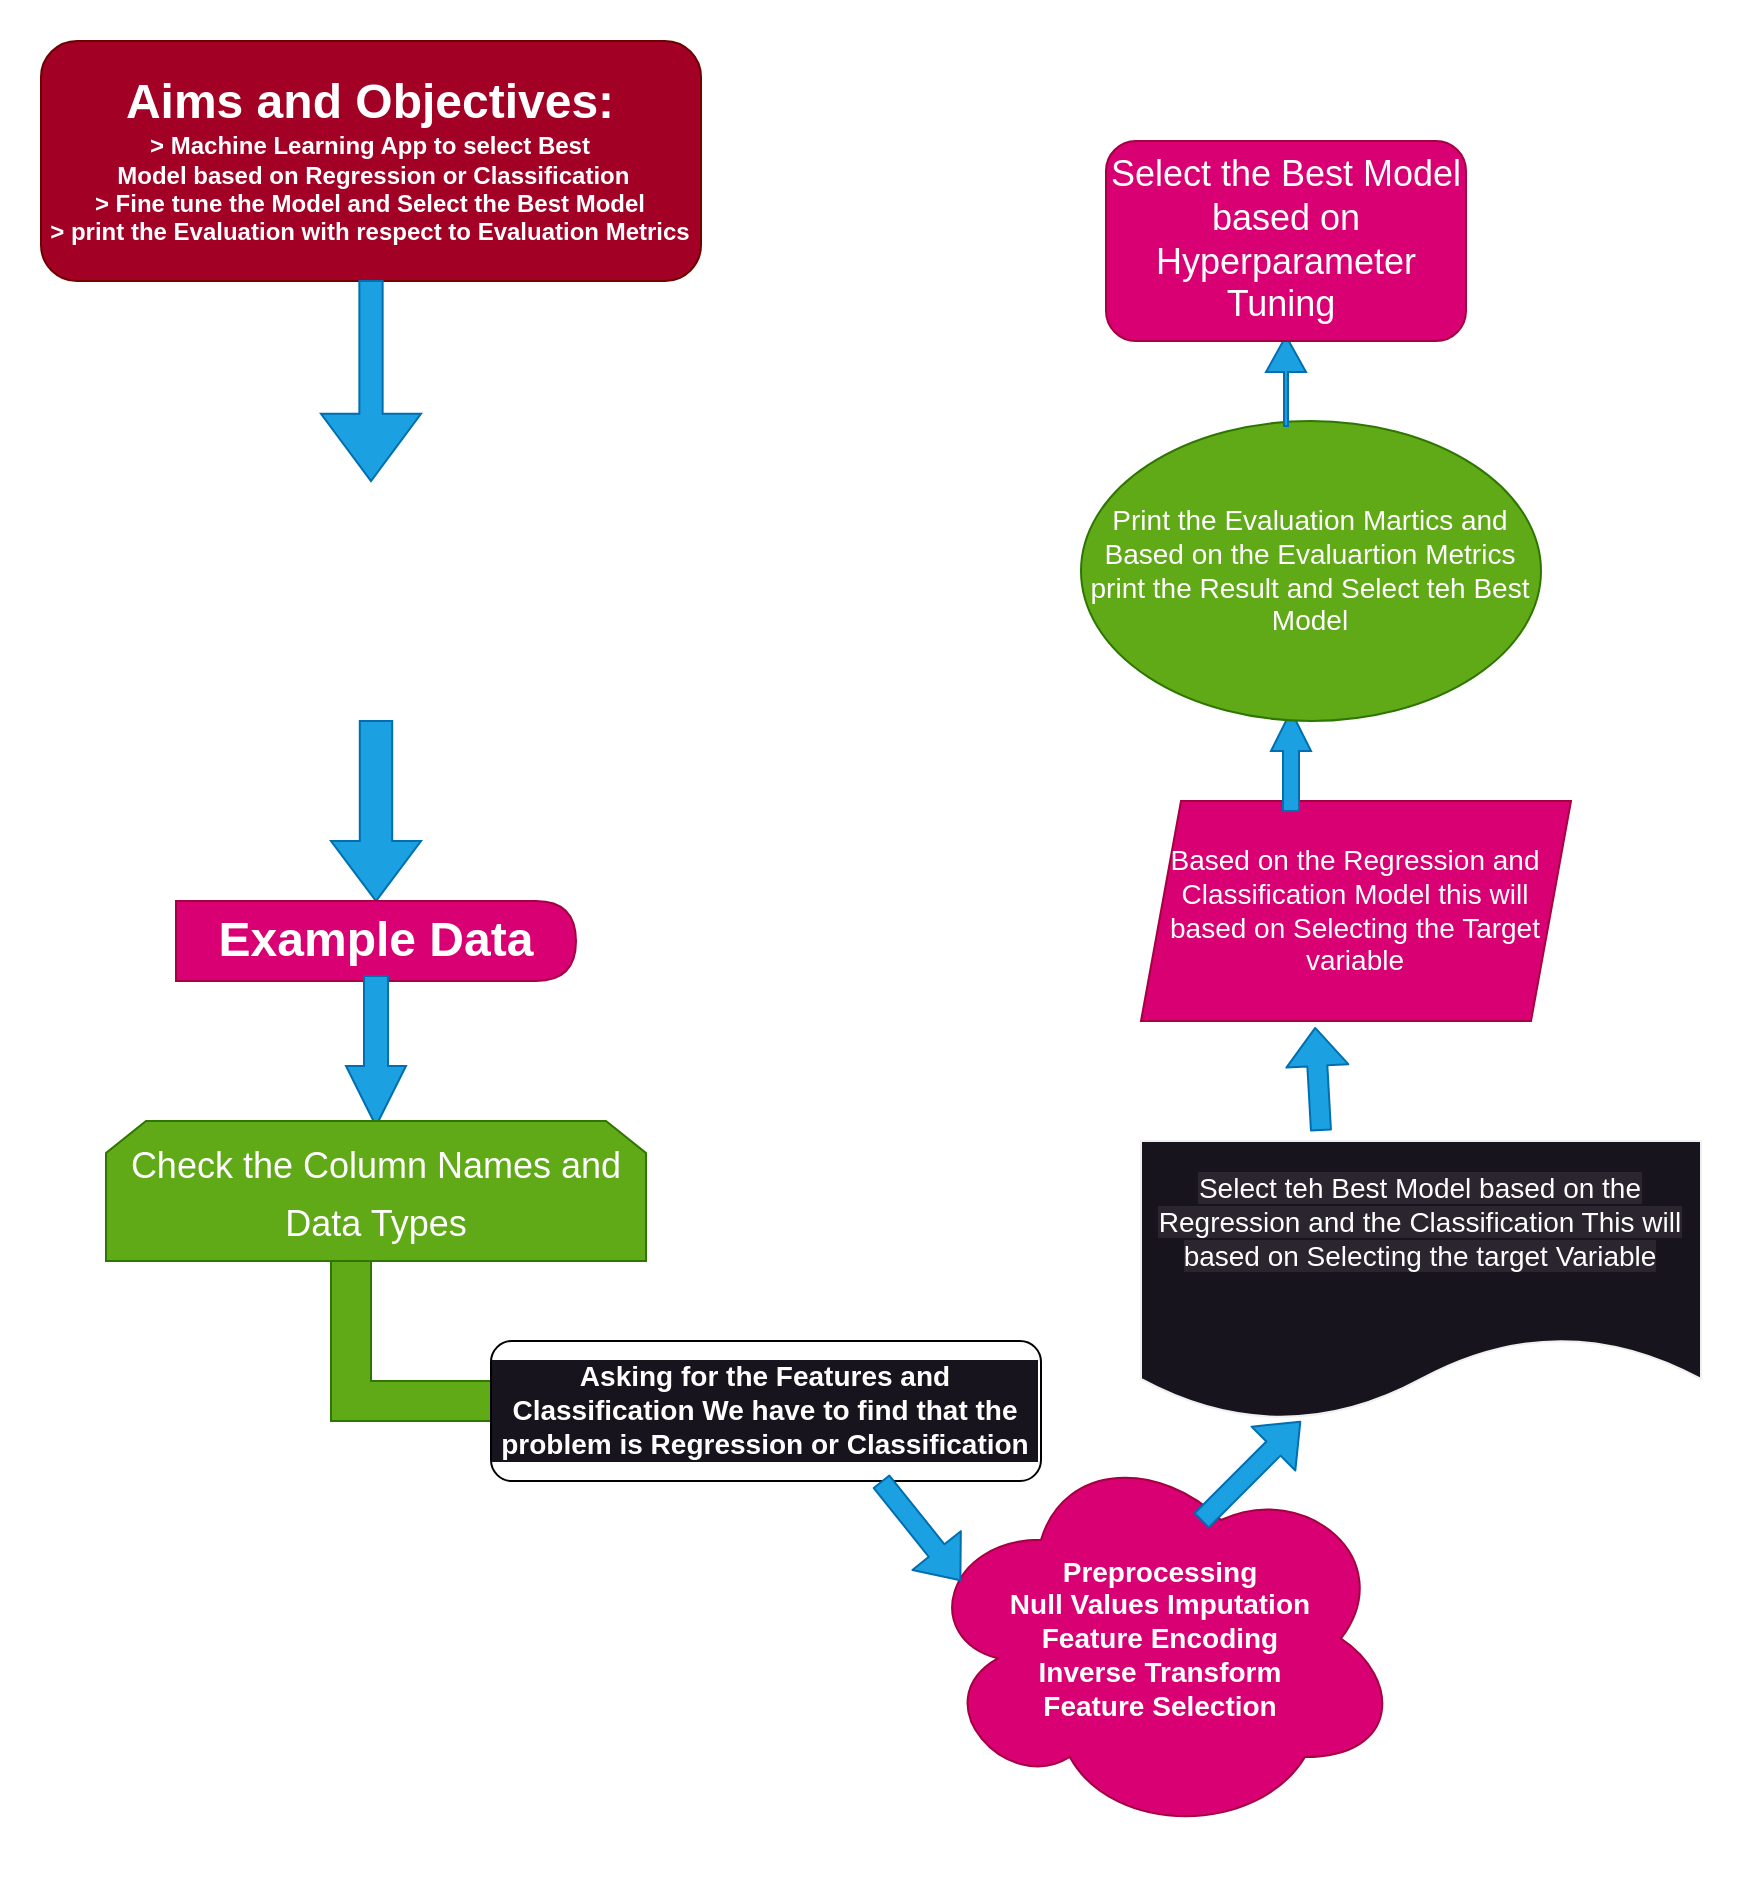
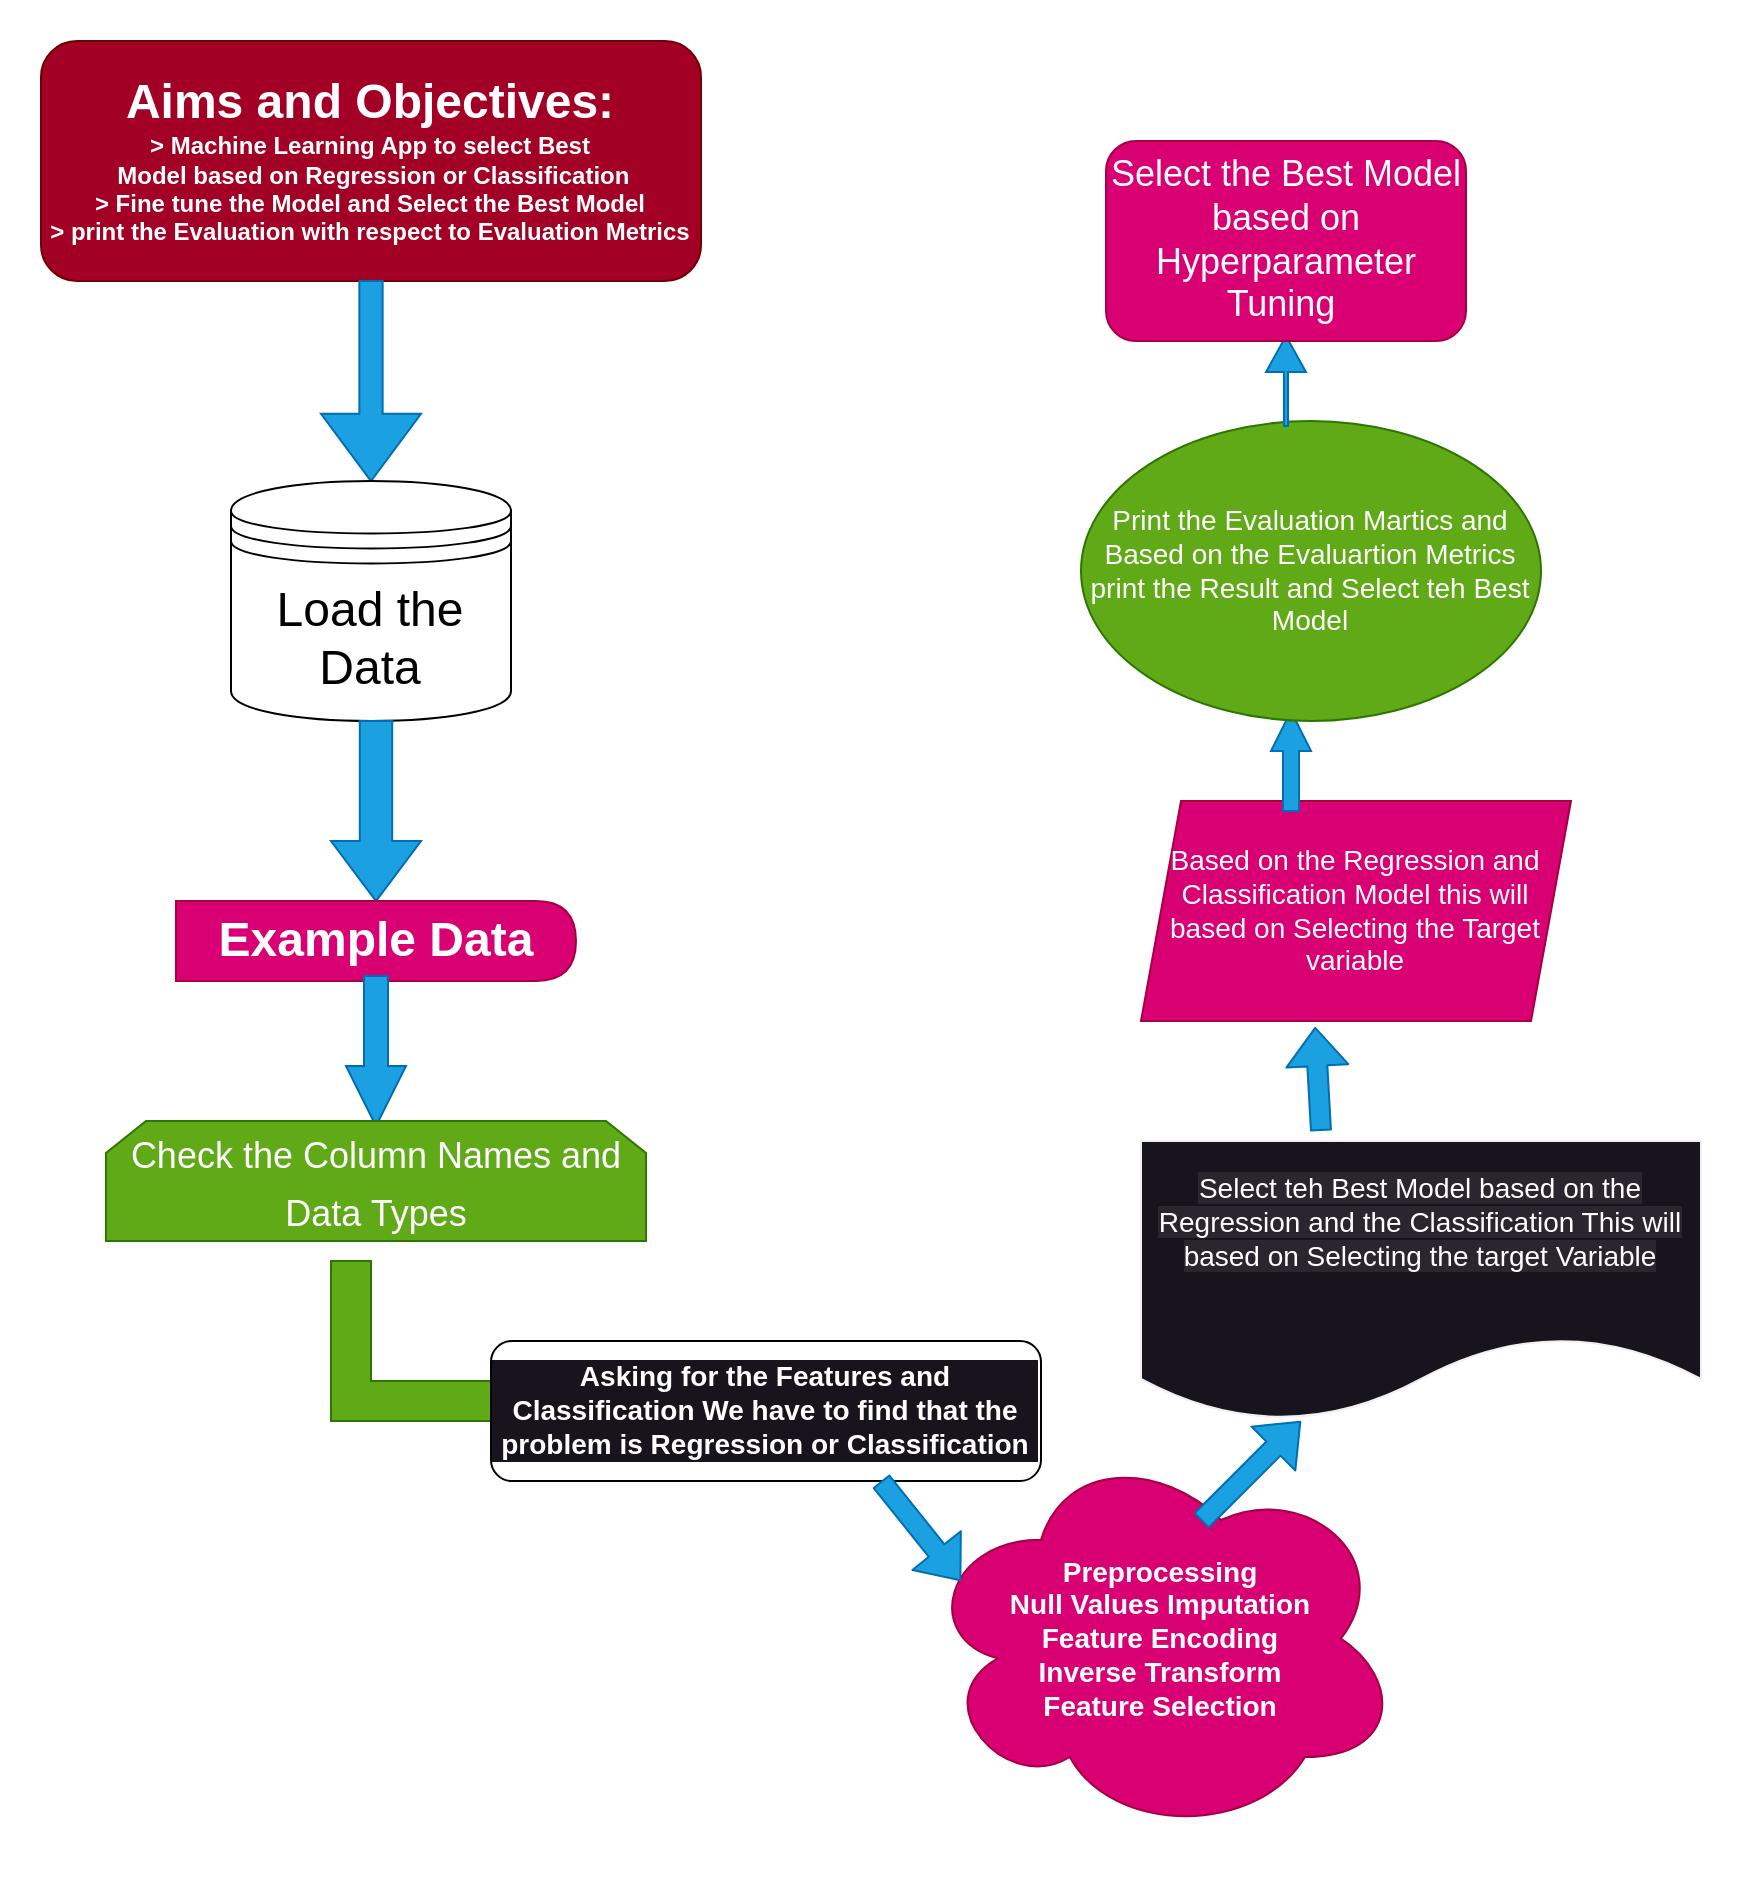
none -> (371, 601)
(376, 1191) -> (376, 1181)
